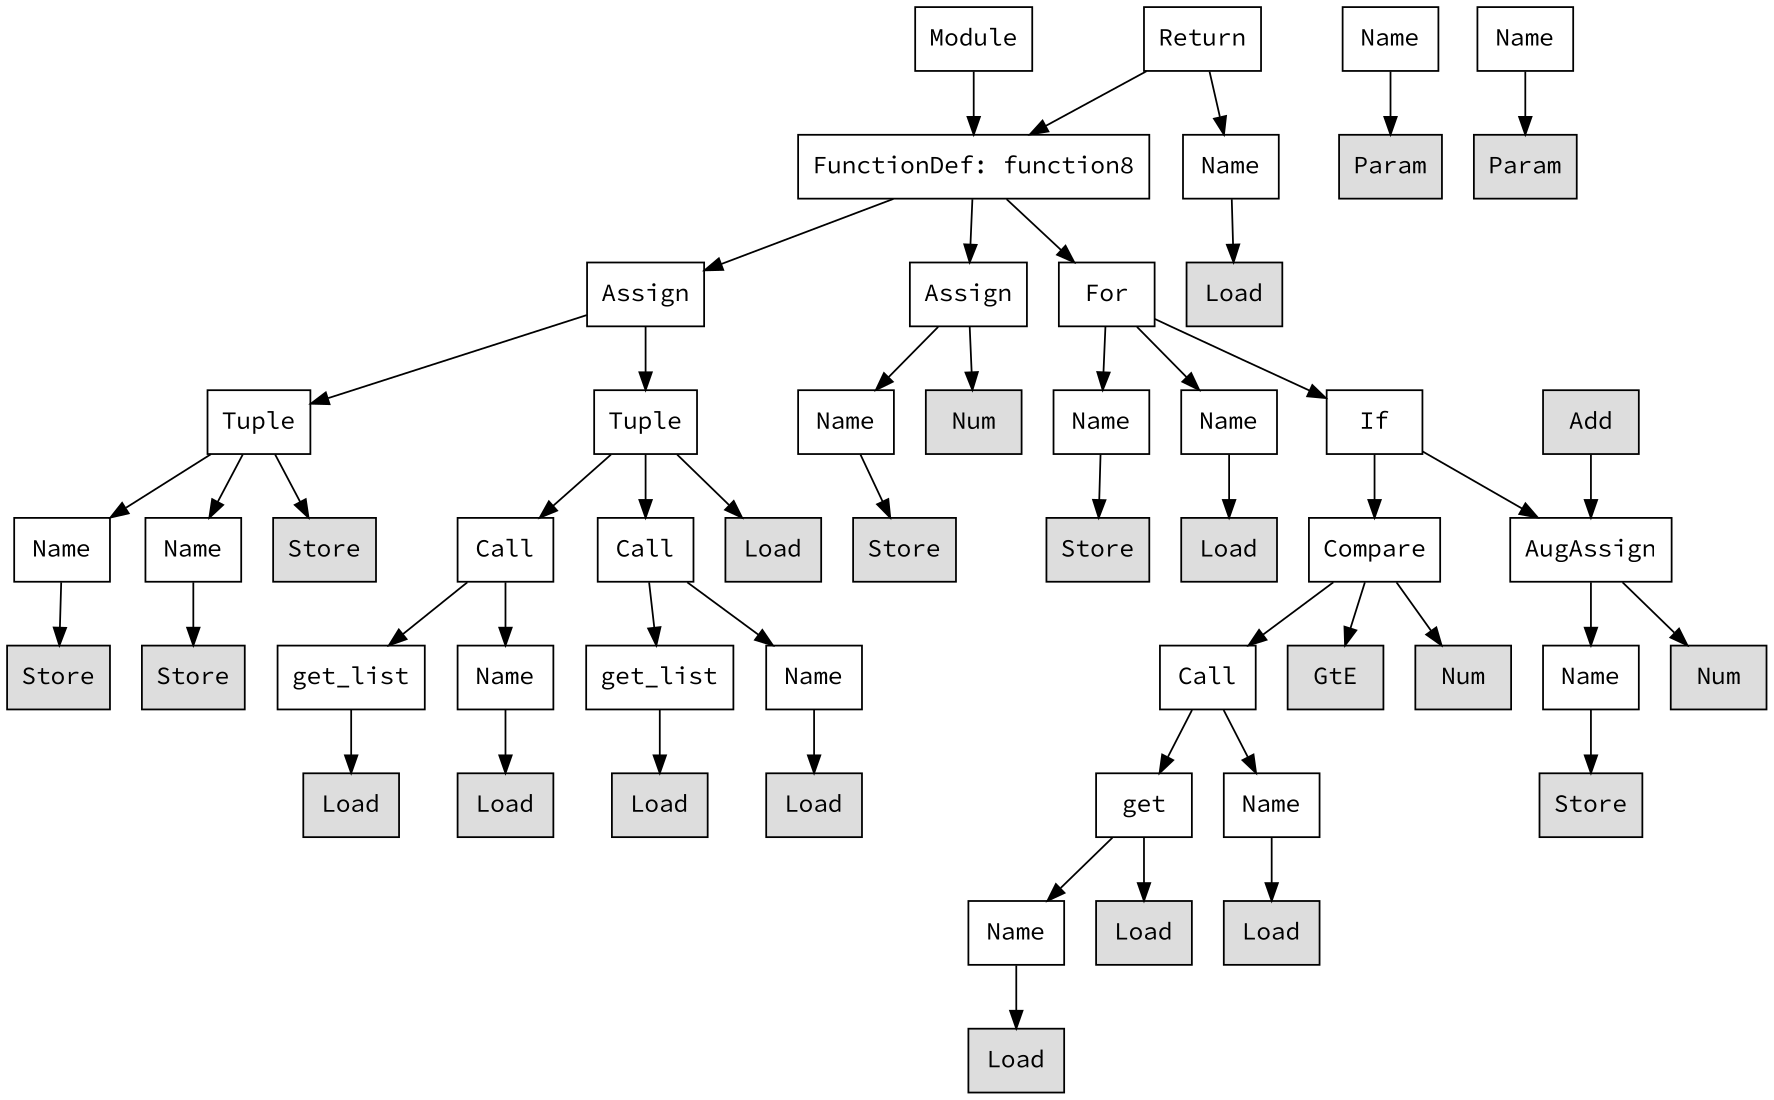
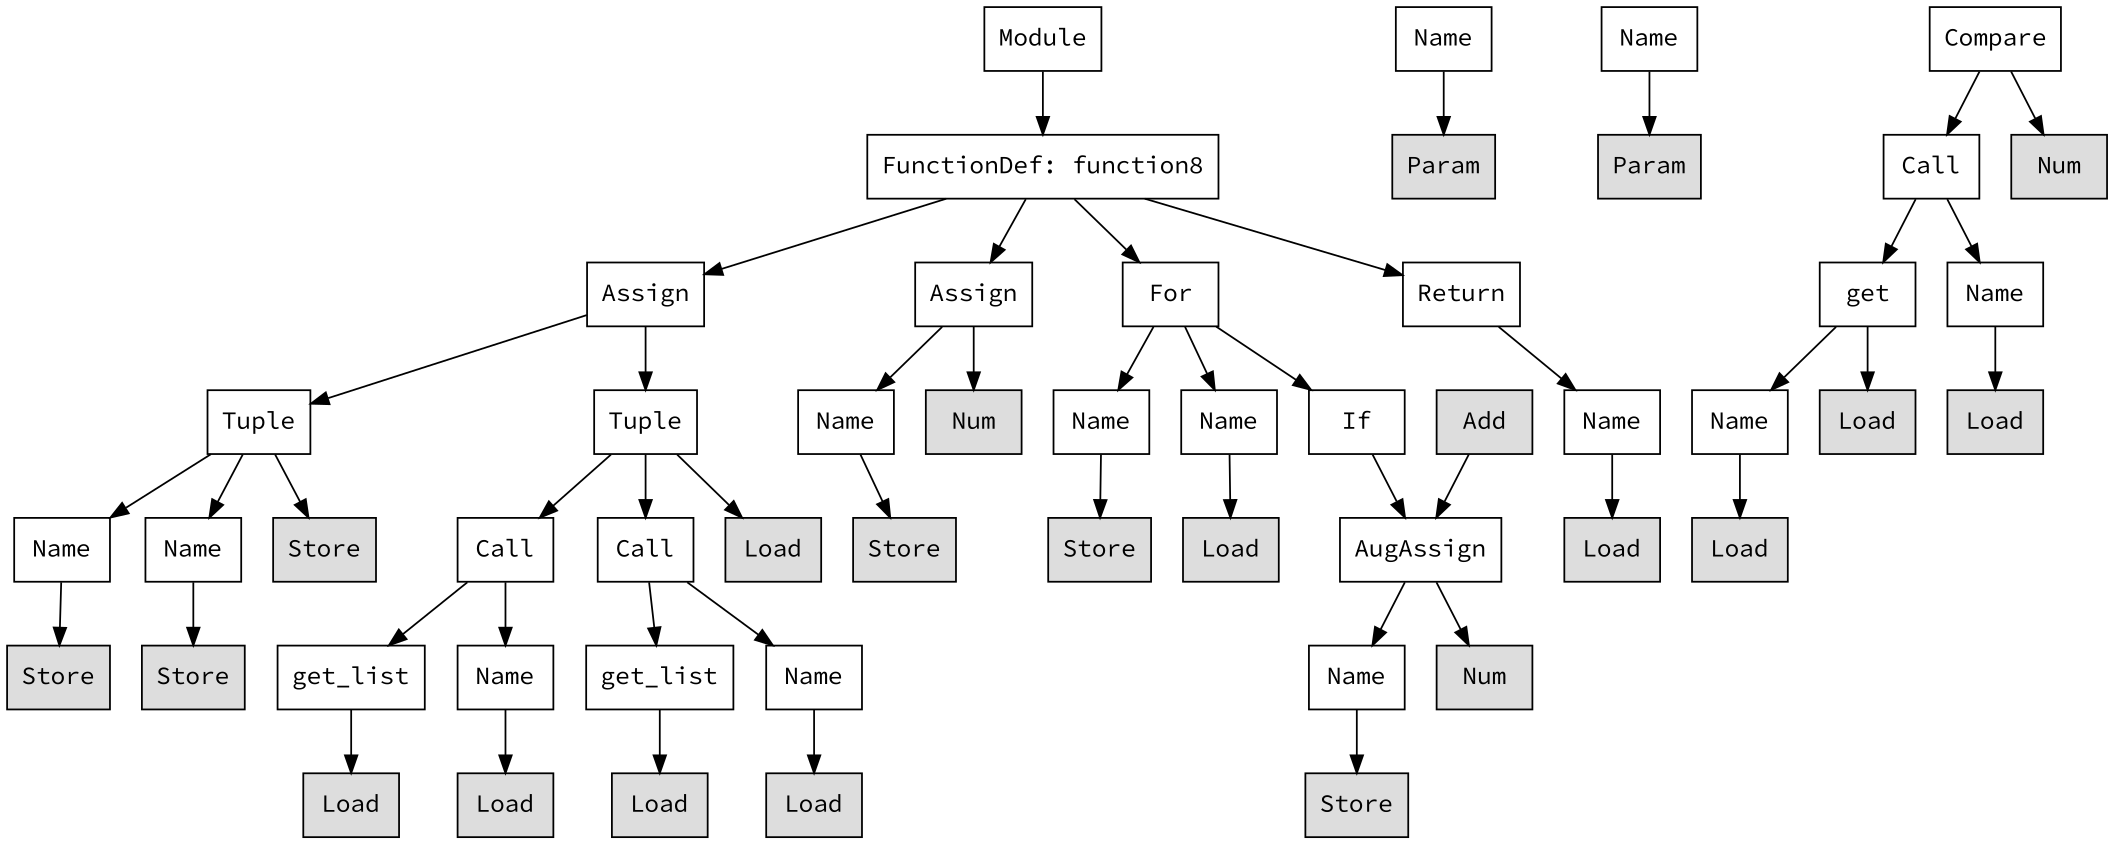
(1096, 98) -> (1265, 234)
(1375, 477) -> none
(1336, 678) -> none
